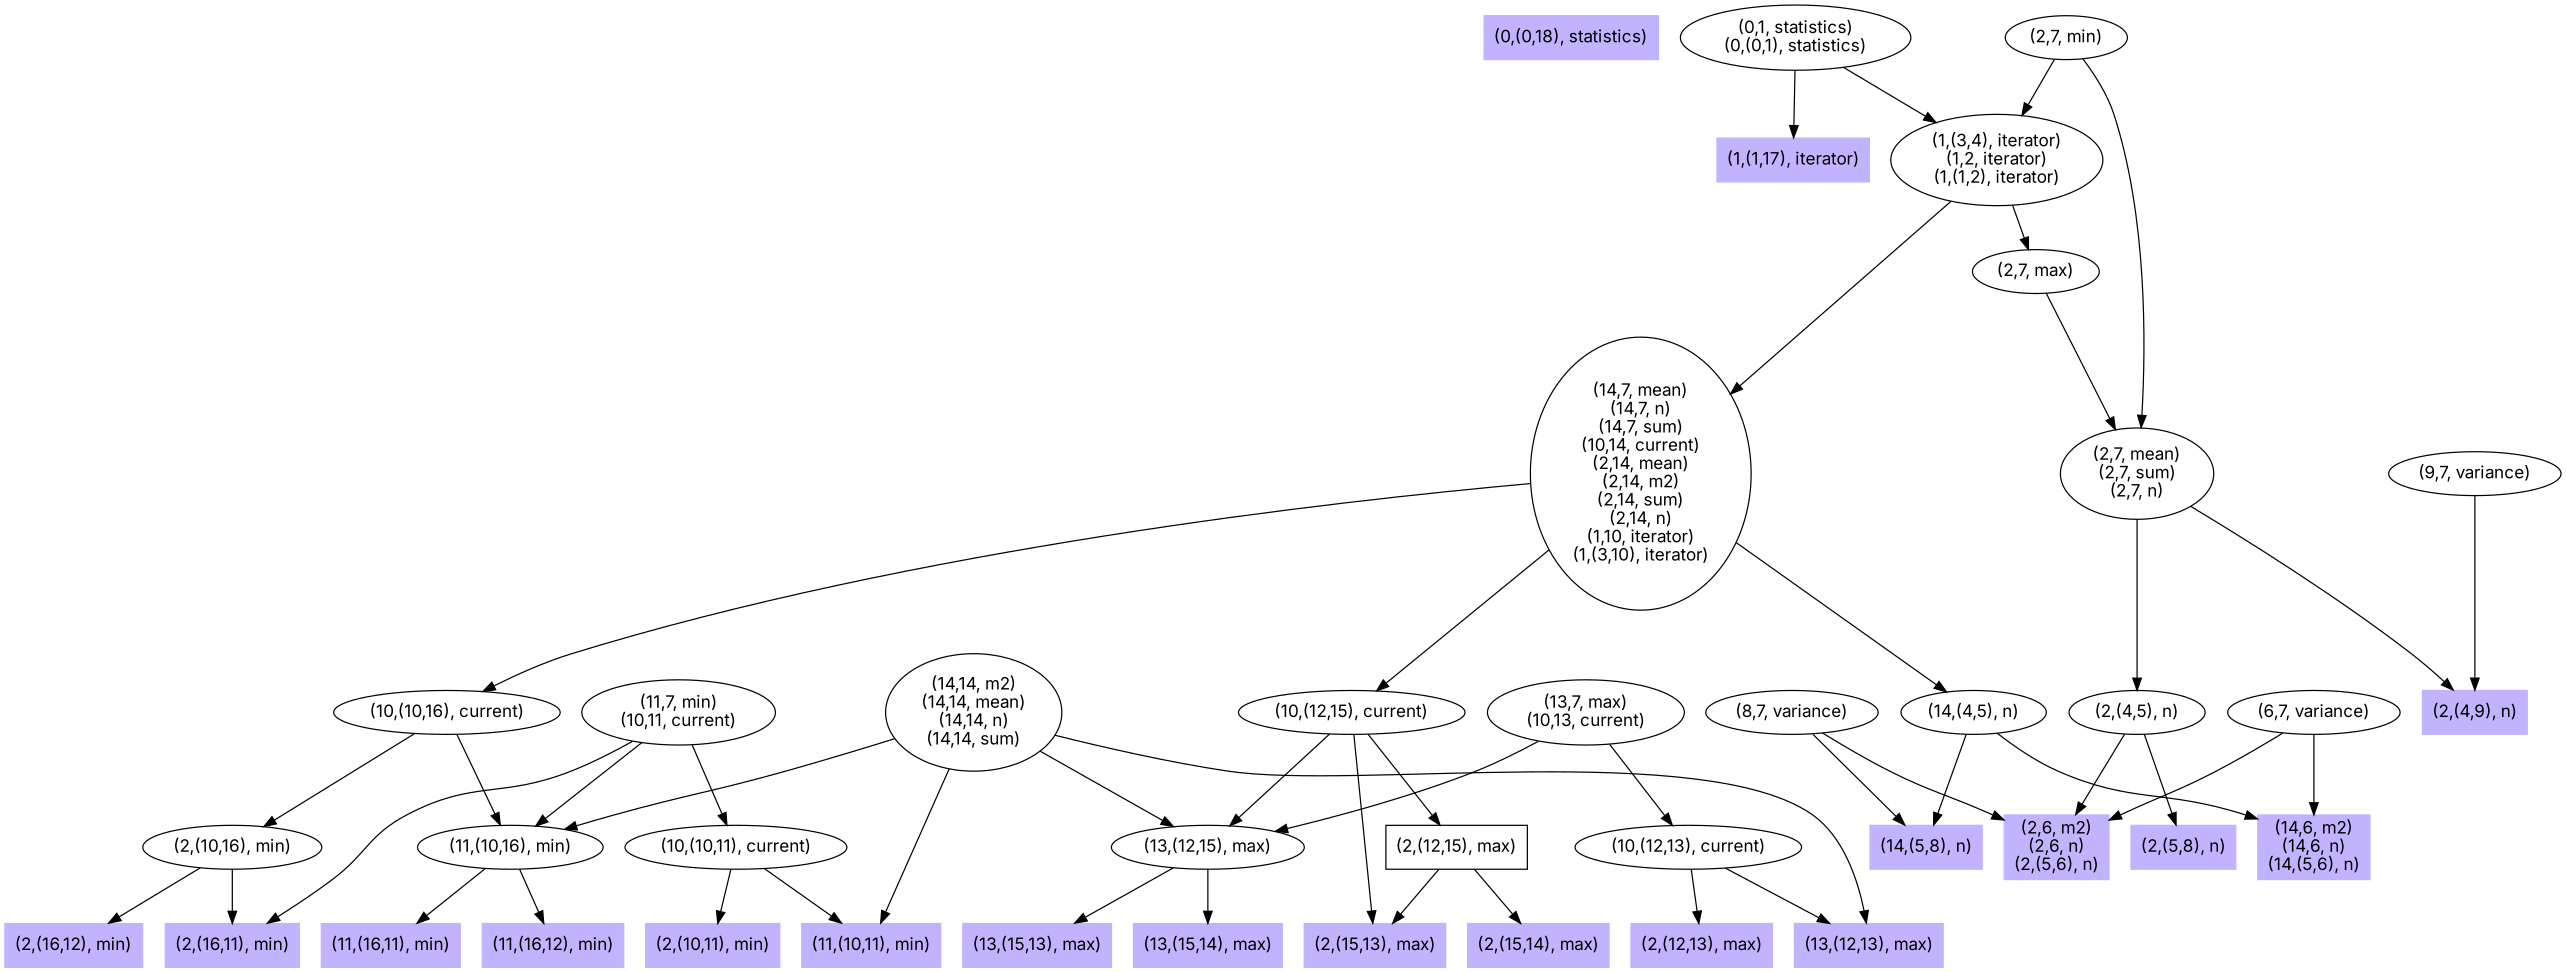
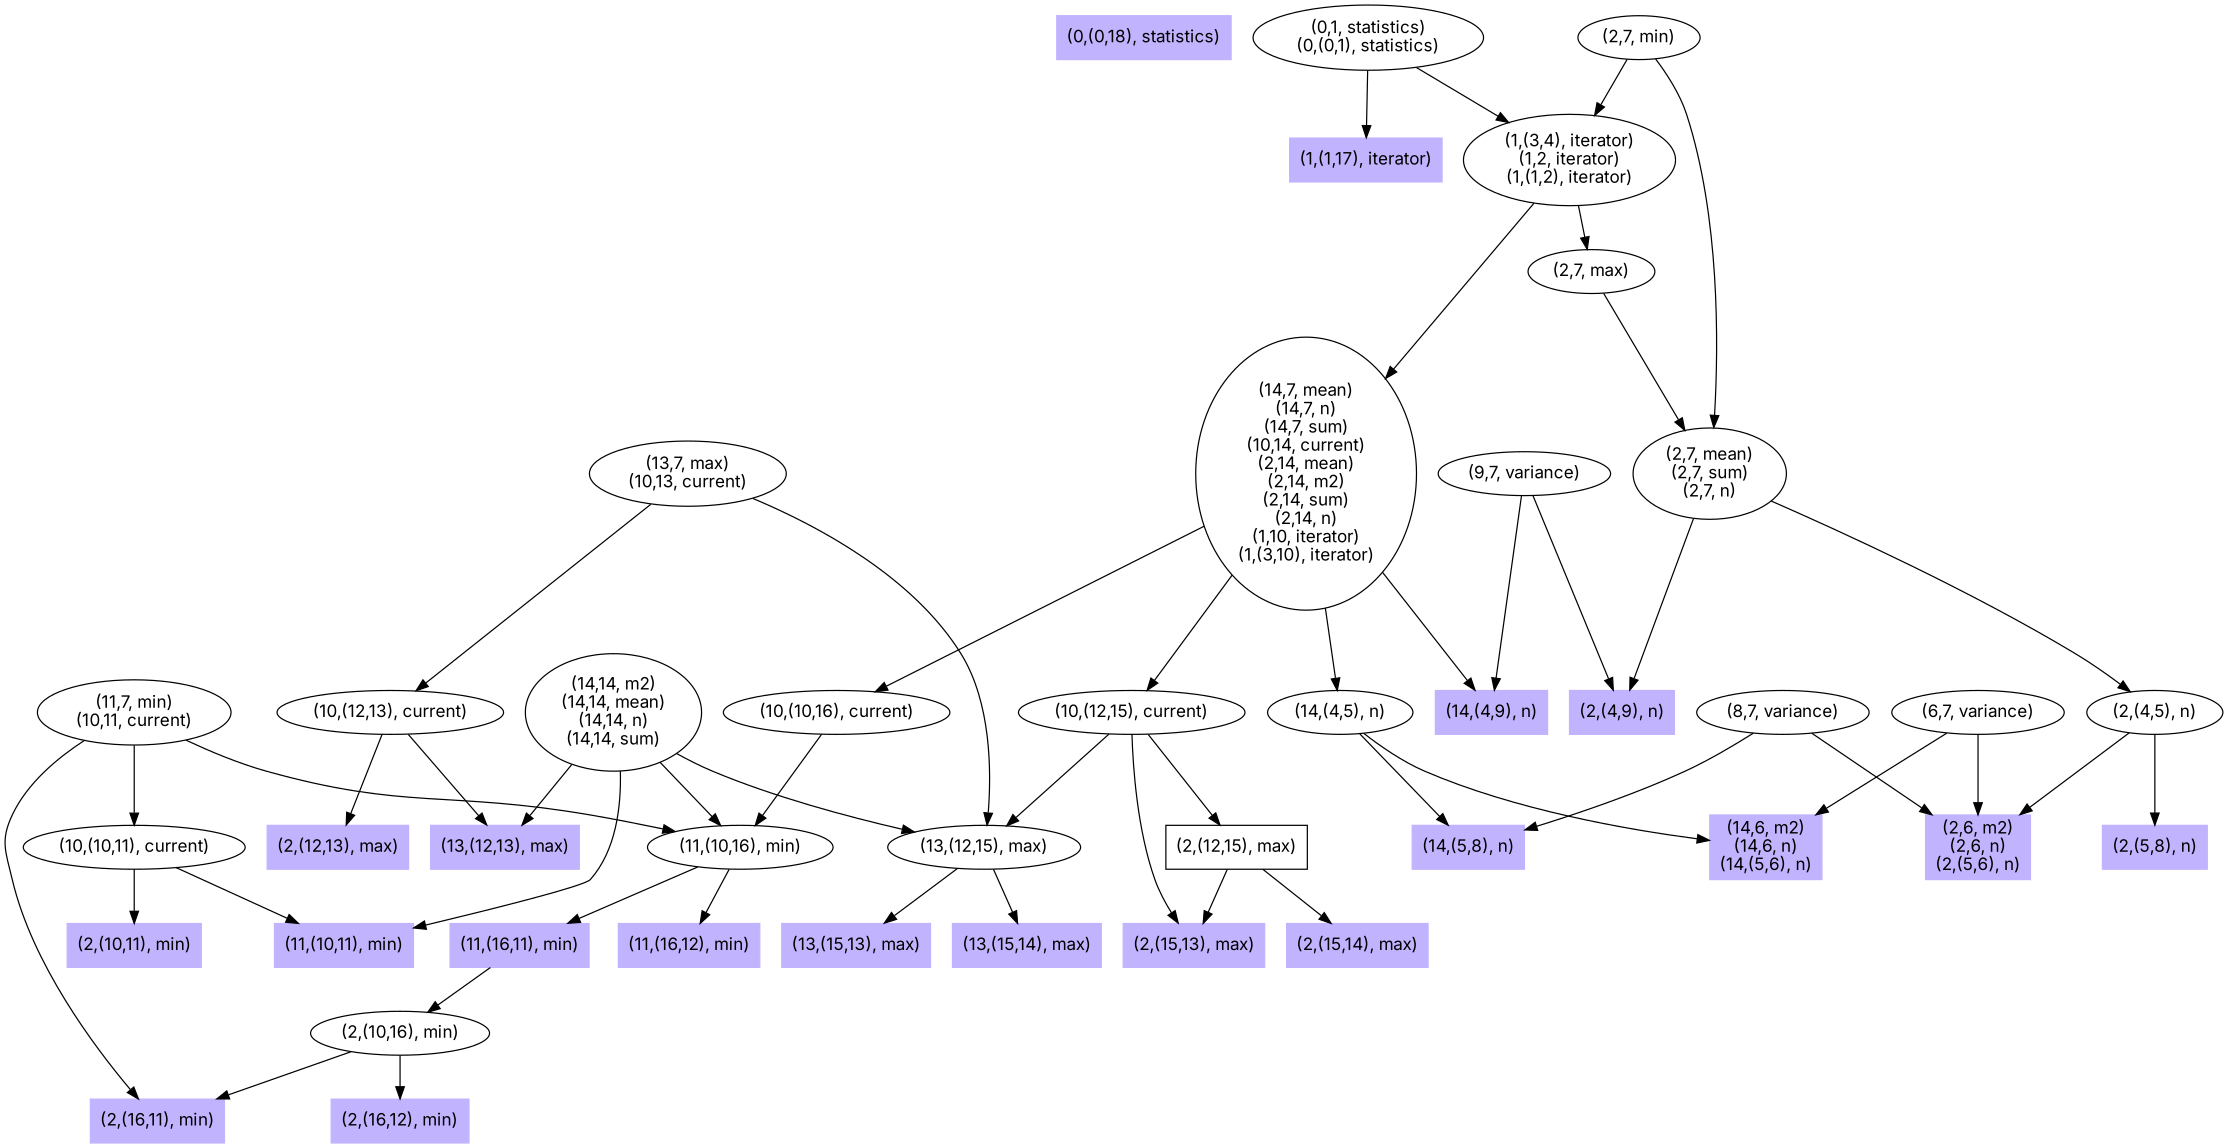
none -> (1492, 712)
(344, 777) -> (464, 986)
